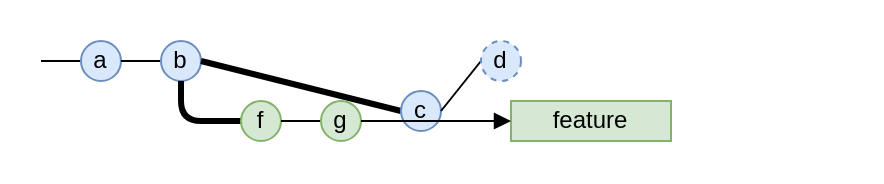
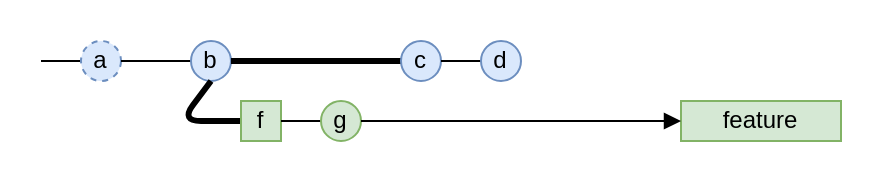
(101, 61) -> (101, 61)
(181, 61) -> (211, 61)
(501, 61) -> (501, 61)
(421, 111) -> (421, 61)
(261, 121) -> (261, 121)
(591, 121) -> (761, 121)
